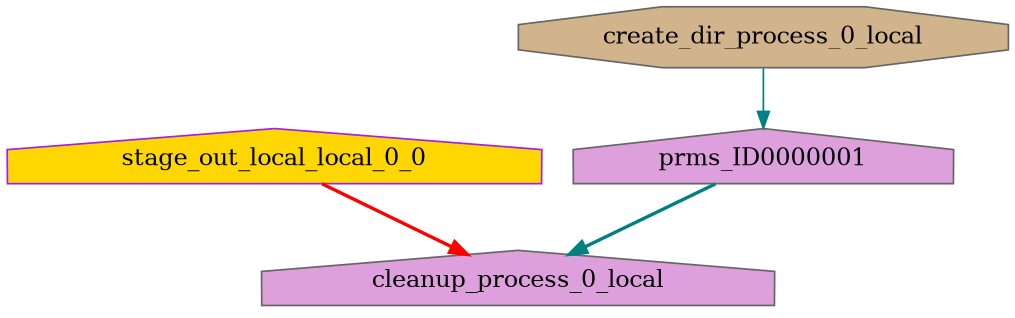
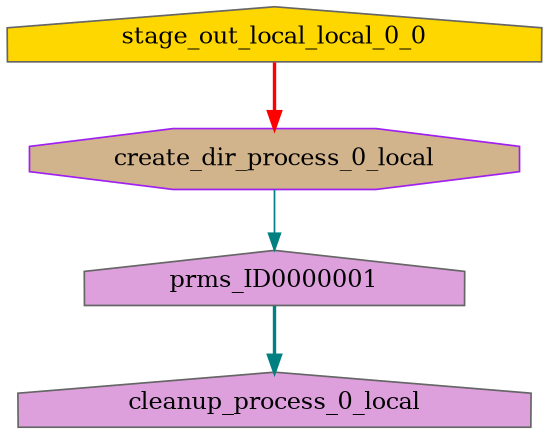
(763, 37) -> (274, 159)
(274, 159) -> (274, 37)
(387, 215) -> (274, 87)
